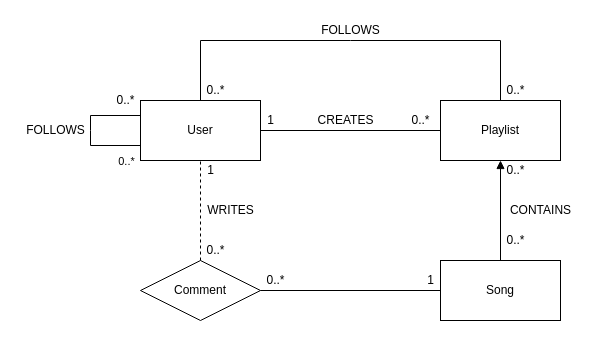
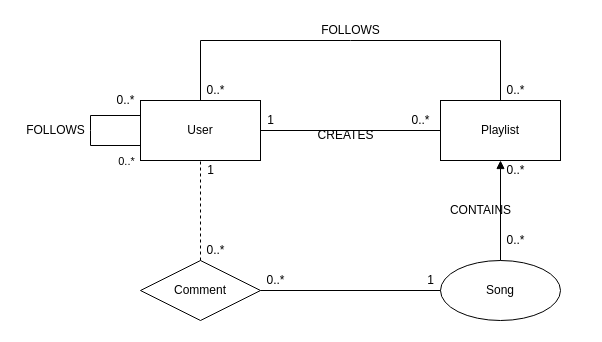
(346, 121) -> (346, 136)
(231, 211) -> none
(541, 211) -> (481, 211)
(501, 291) -> (501, 291)
